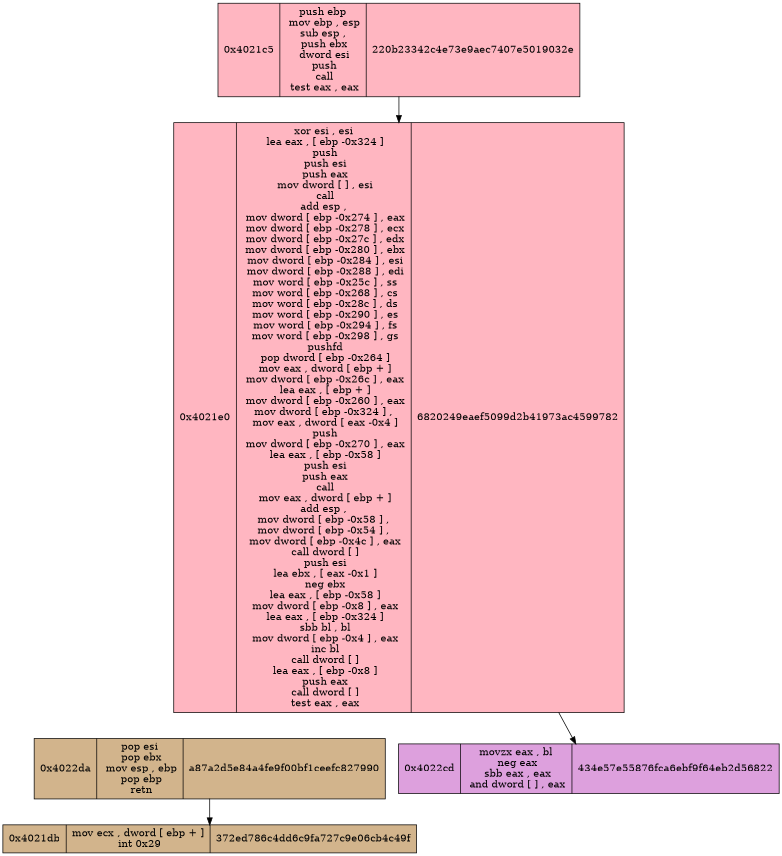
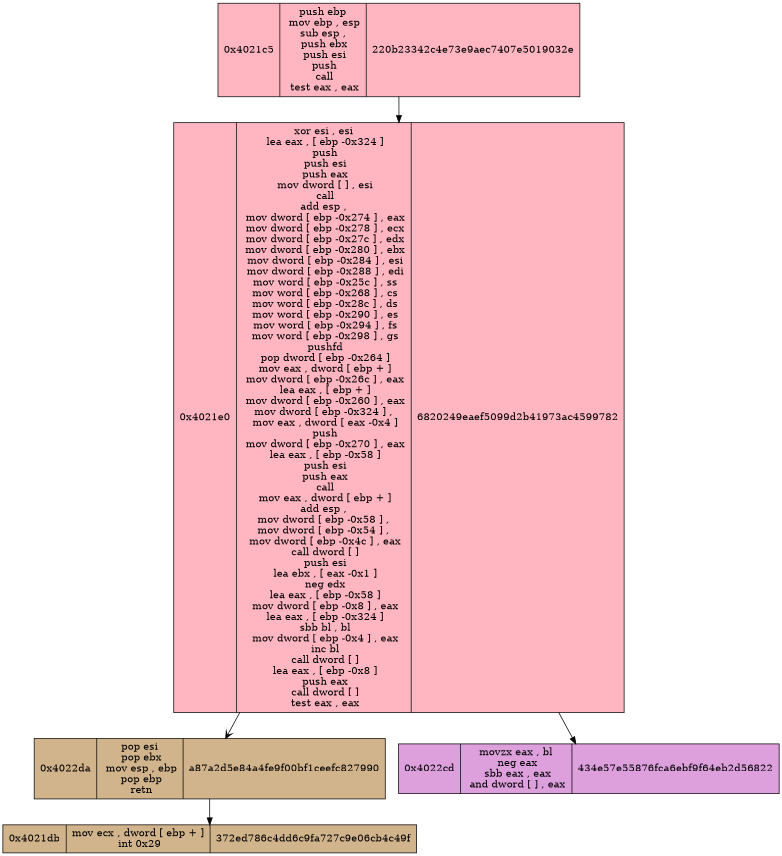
(323, 55) -> (323, 55)
(324, 585) -> (324, 585)
none -> (234, 722)
